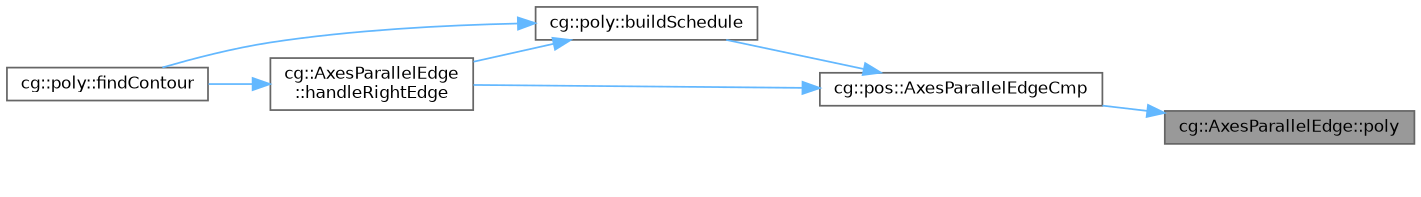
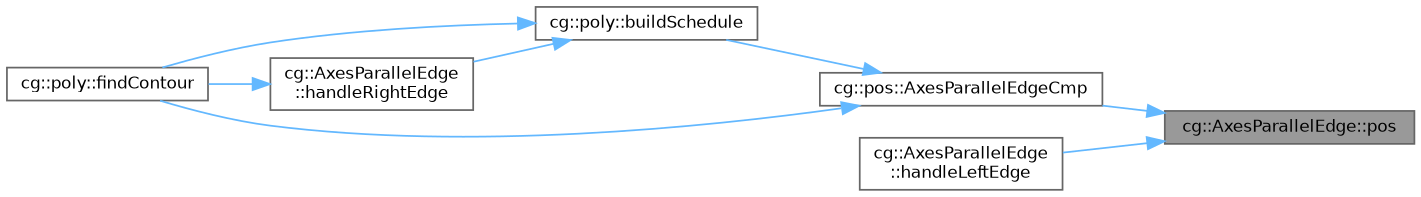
(638, 86) -> (500, 136)
(1290, 127) -> (1290, 127)
none -> (961, 164)
